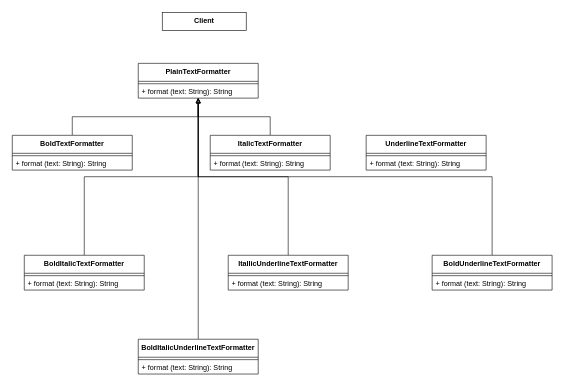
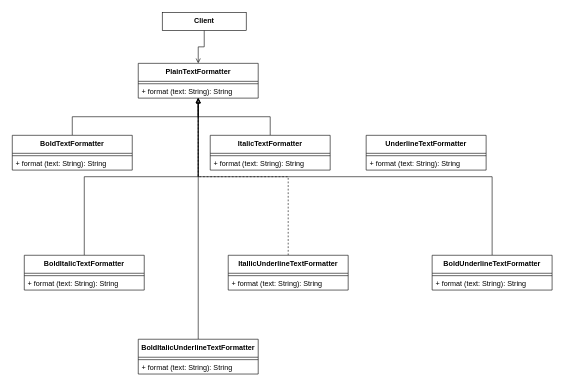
none -> (202, 47)
(288, 216) -> (288, 216)
